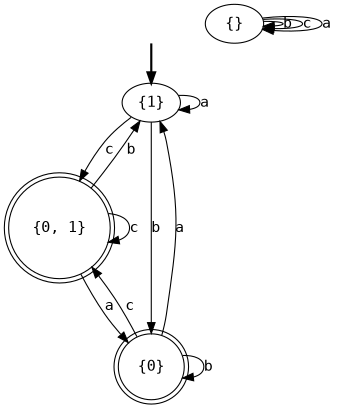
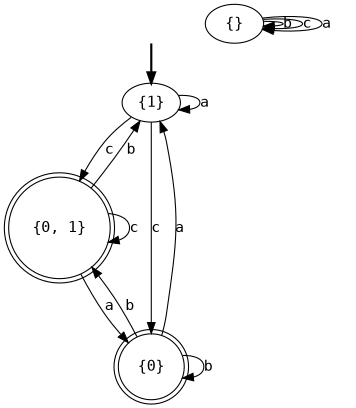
(156, 228) -> (156, 228)
(130, 306) -> (130, 306)
